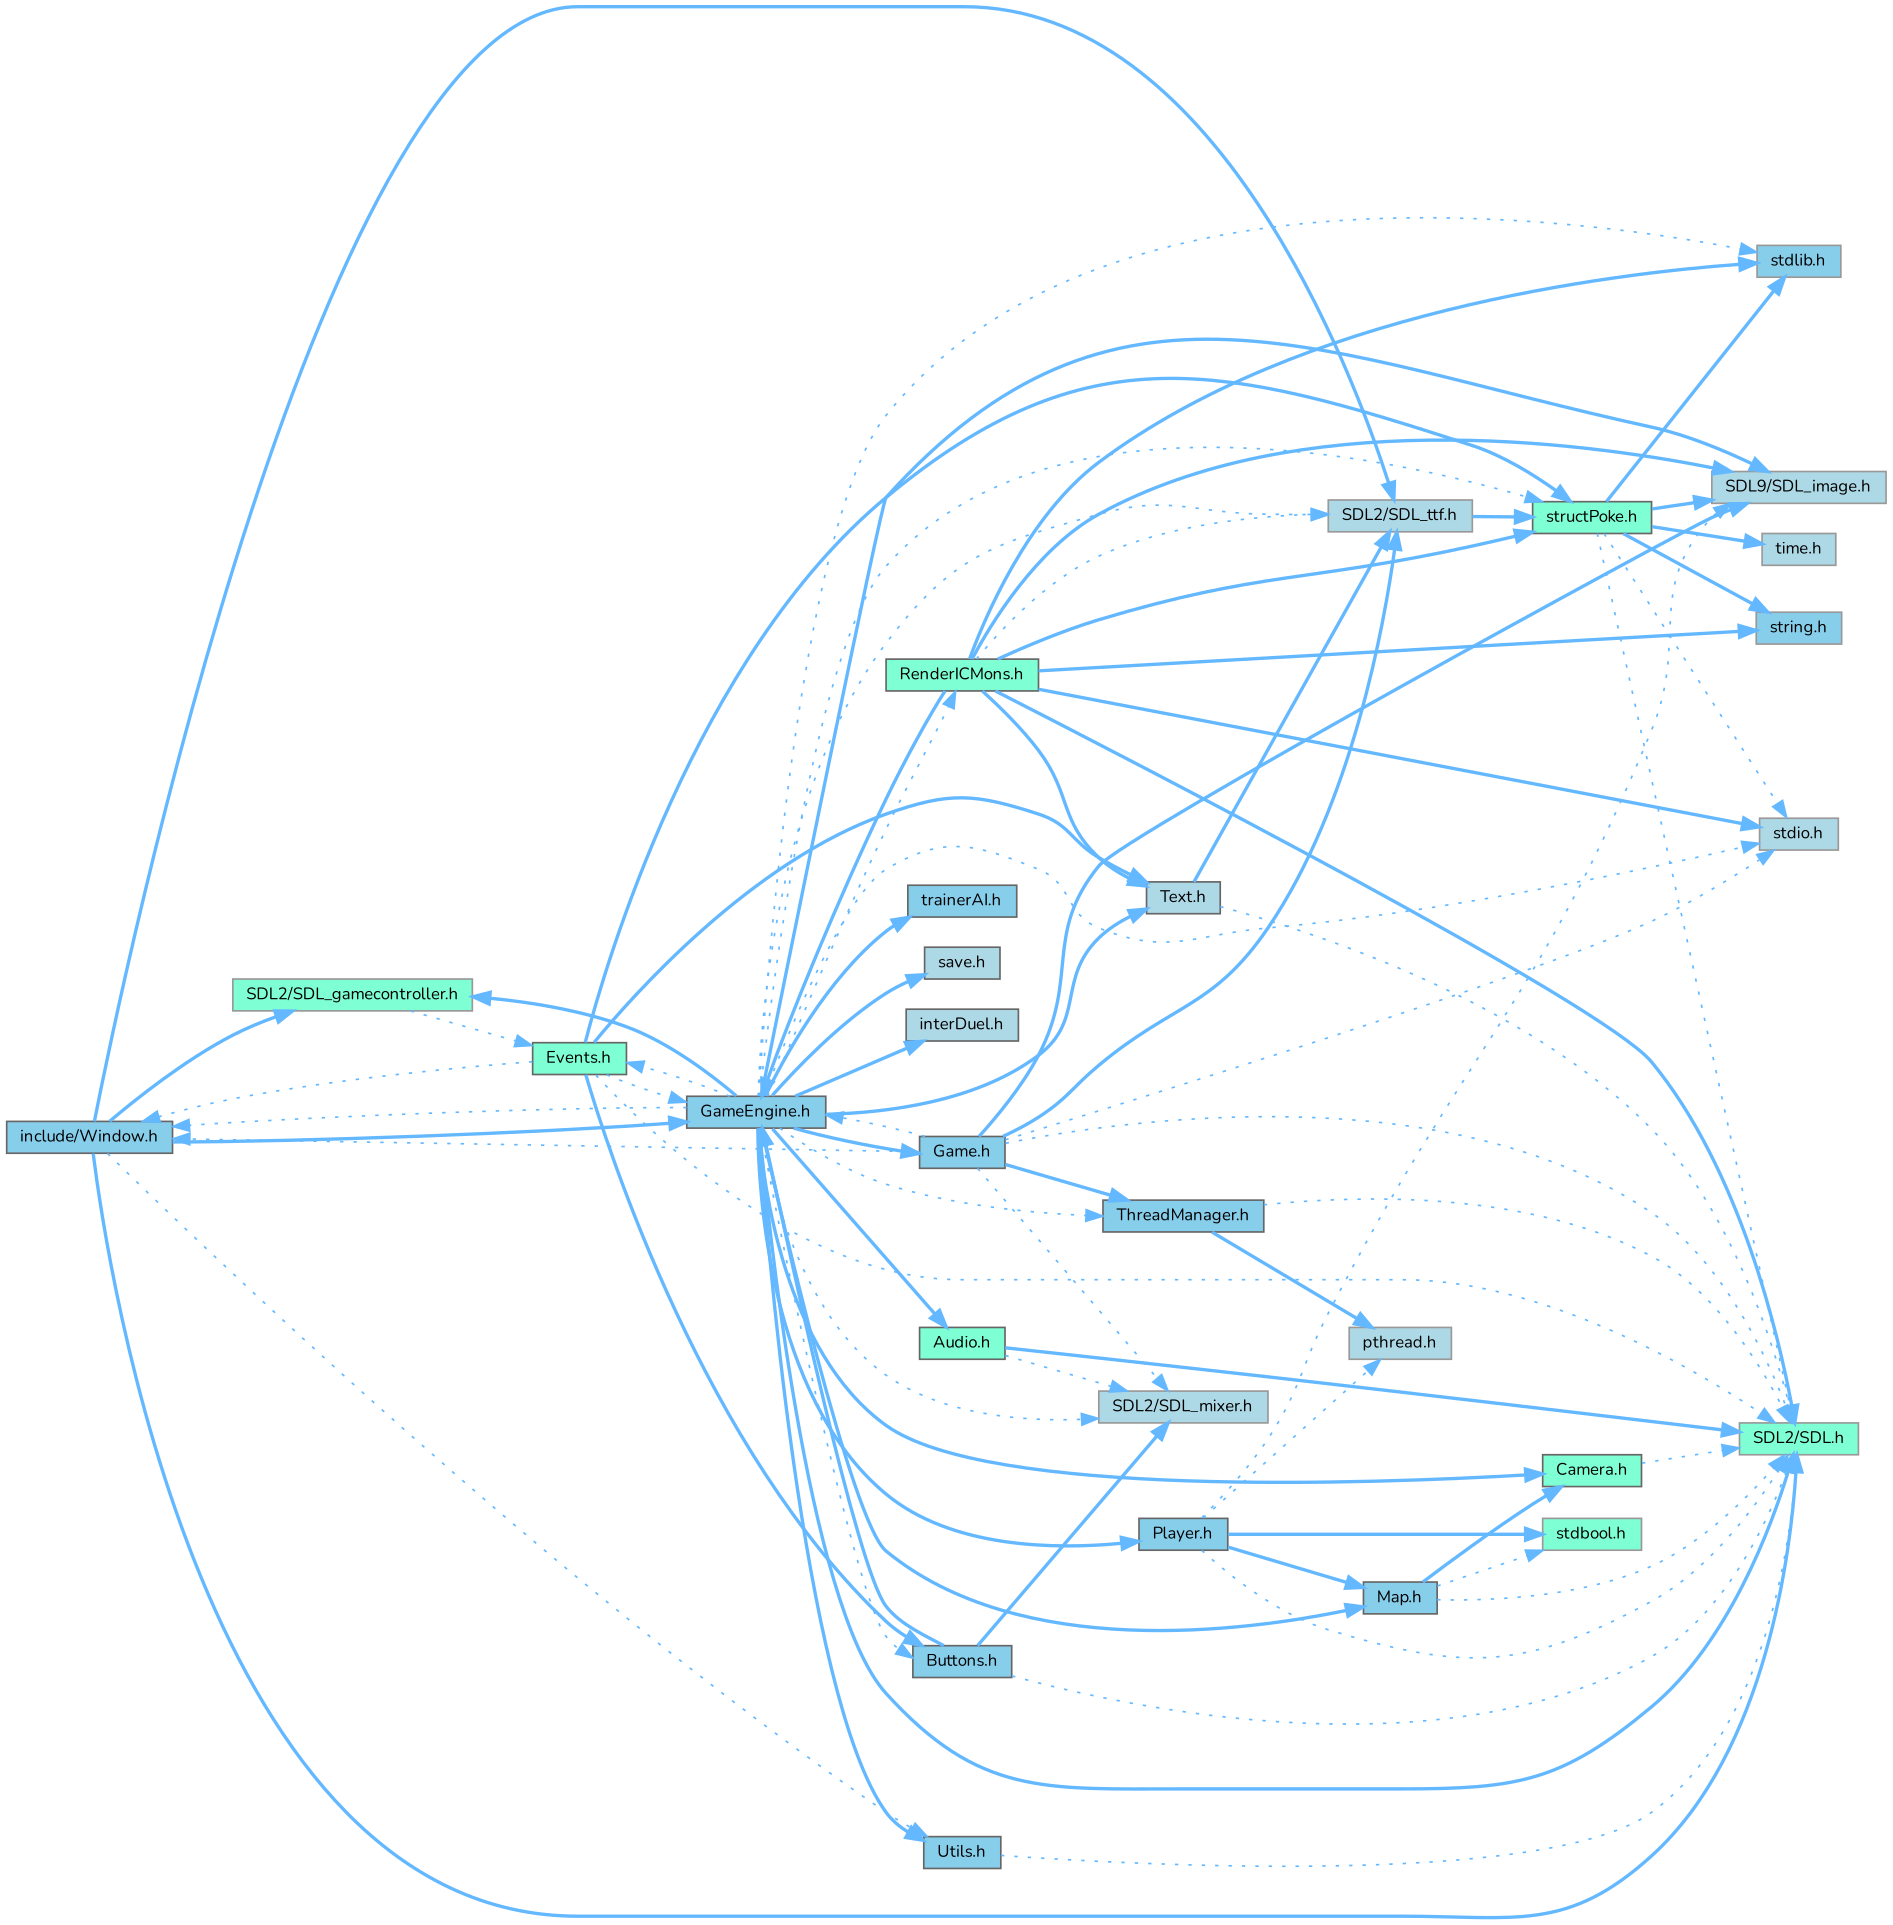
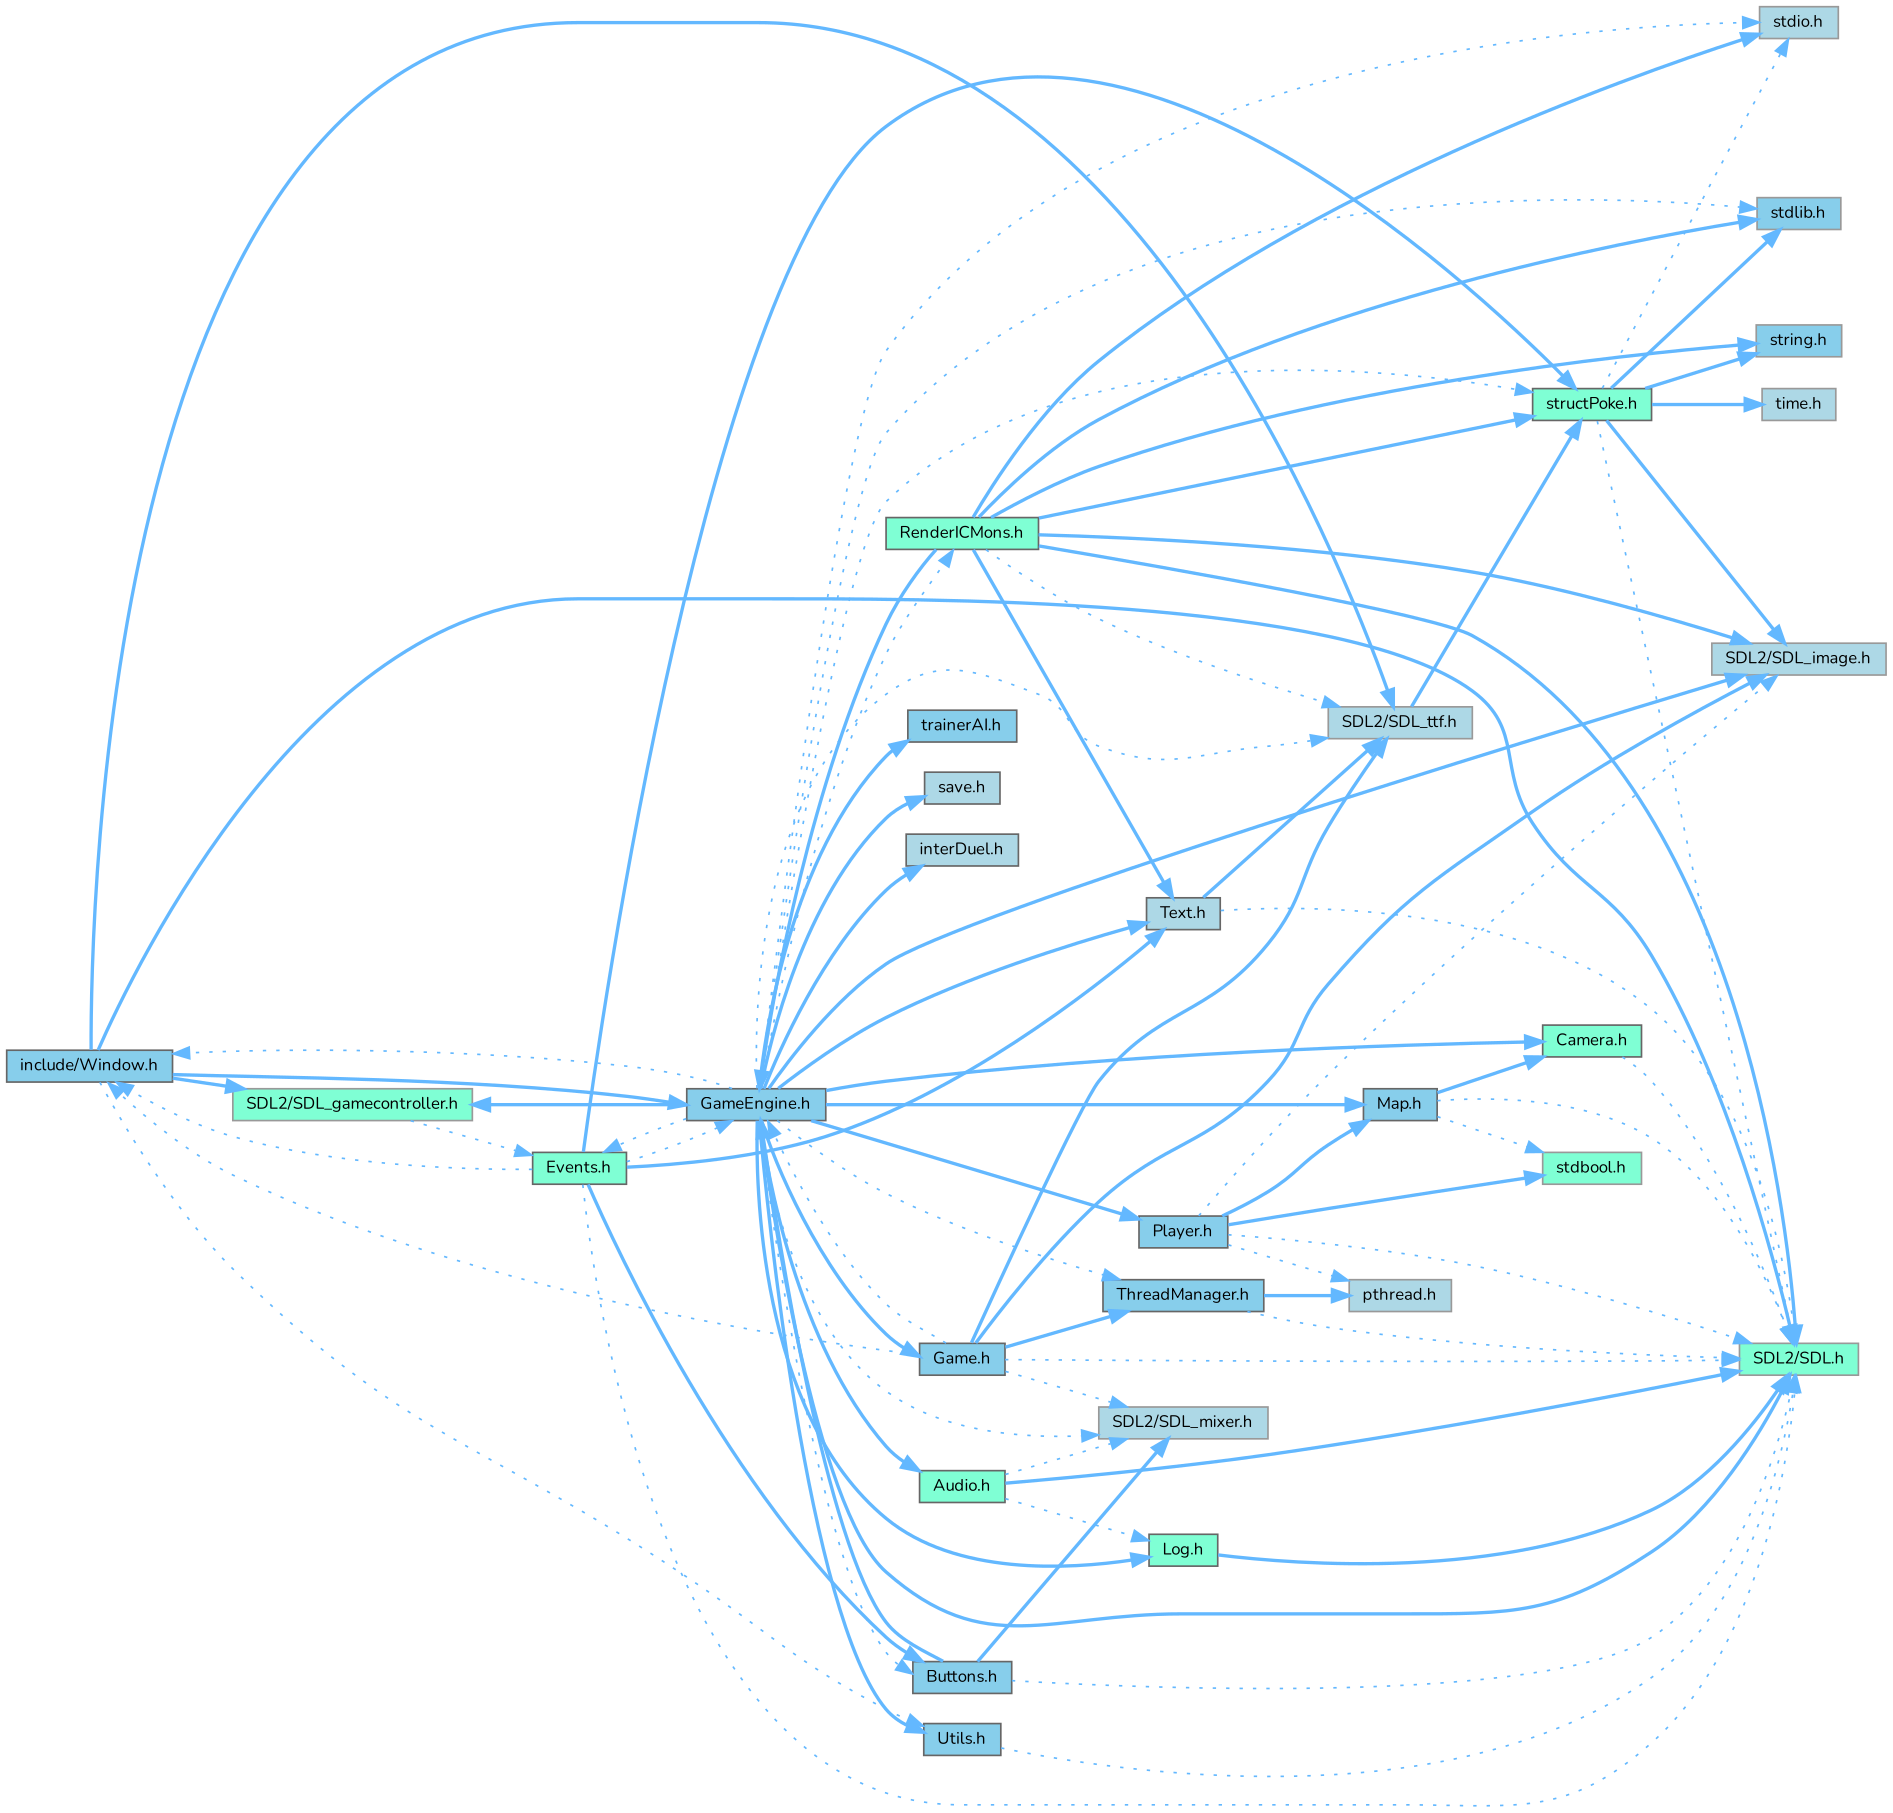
(1799, 487) -> (1799, 659)
(1389, 1017) -> none
none -> (1183, 1550)
